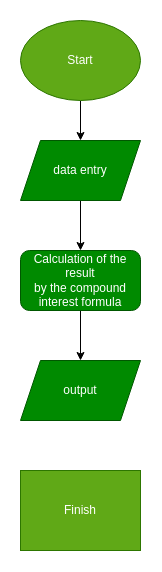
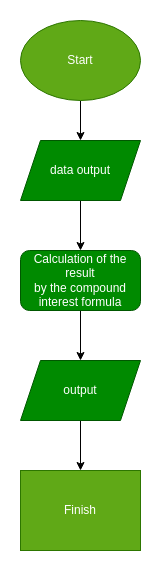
(81, 171) -> (81, 171)
none -> (81, 442)
